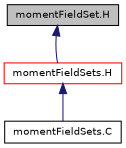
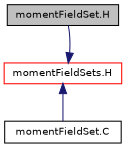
(56, 50) -> (70, 39)
(63, 132) -> (63, 132)
